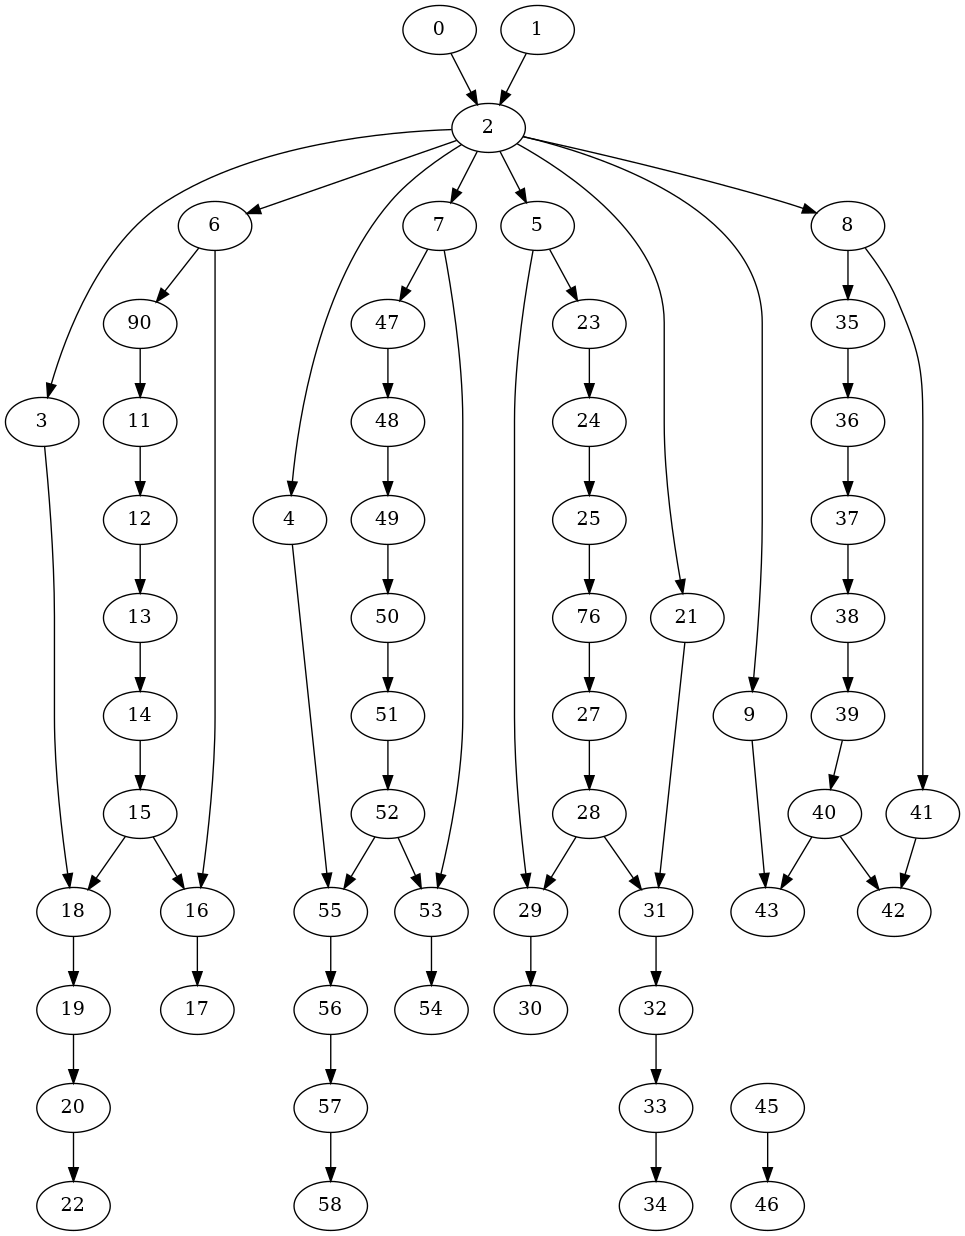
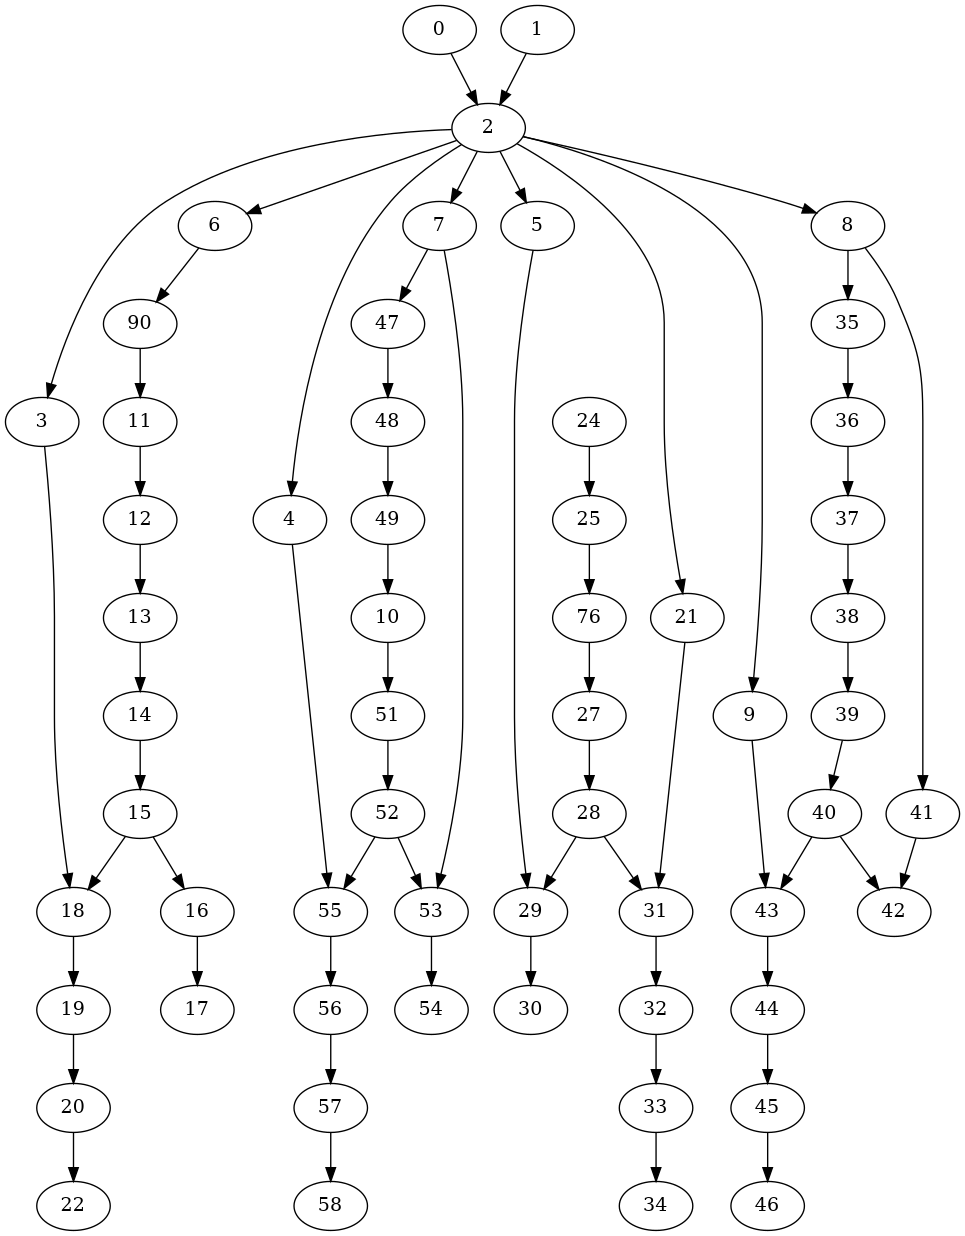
(589, 324) -> none
(215, 562) -> none
(388, 618) -> (388, 618)
none -> (768, 1010)
